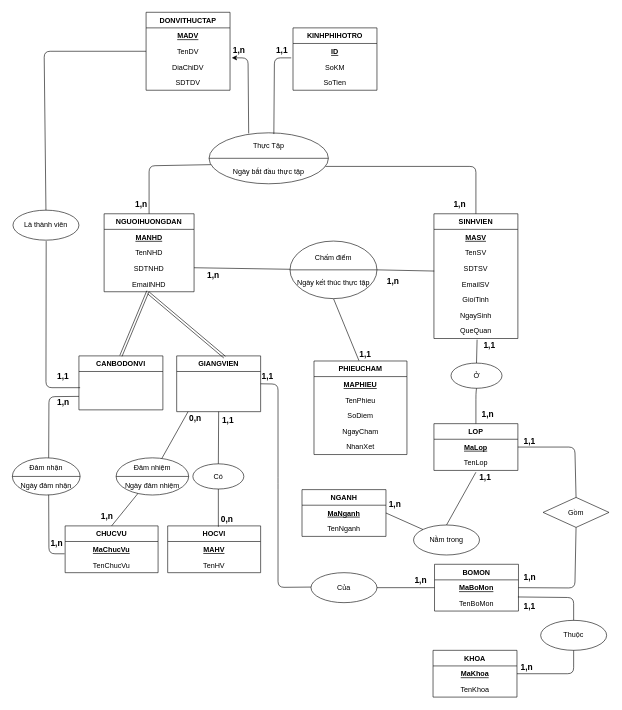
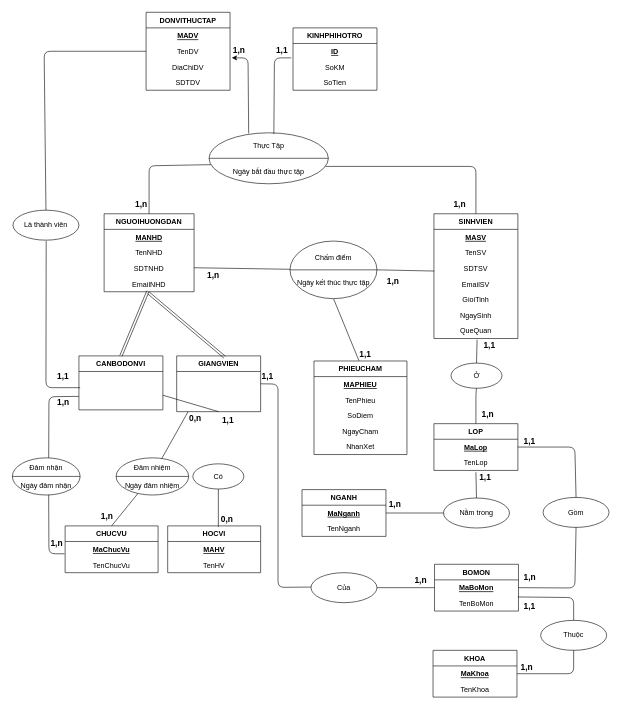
(219, 438) -> (191, 404)
(576, 513) -> (576, 513)
(447, 540) -> (477, 513)
